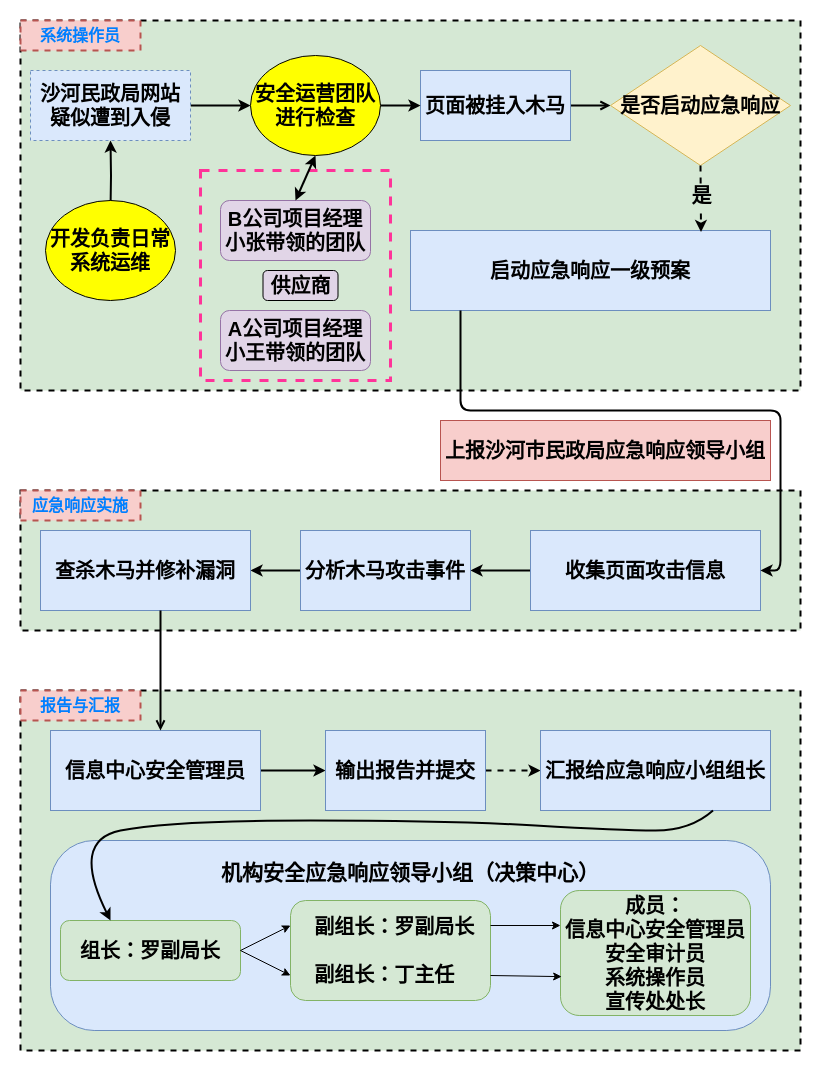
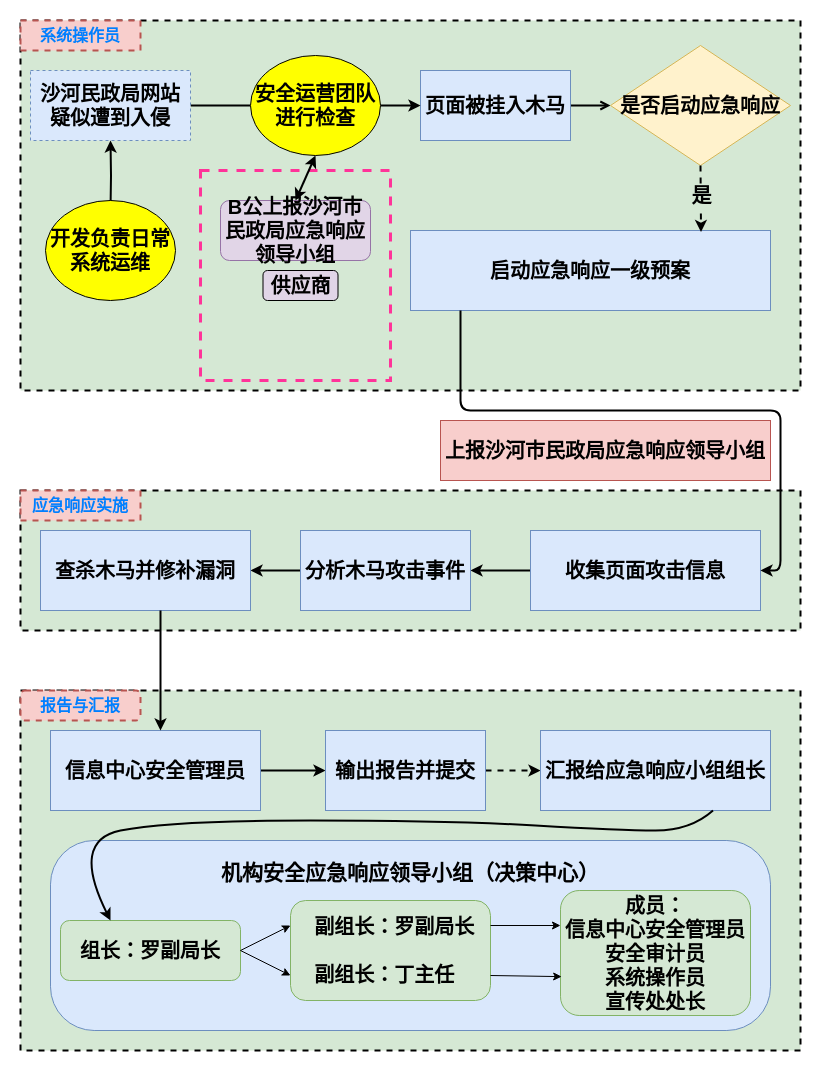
(240, 106) -> (243, 106)
(296, 231) -> (296, 231)
(296, 341) -> none
(81, 706) -> (81, 706)
(161, 721) -> (161, 720)
